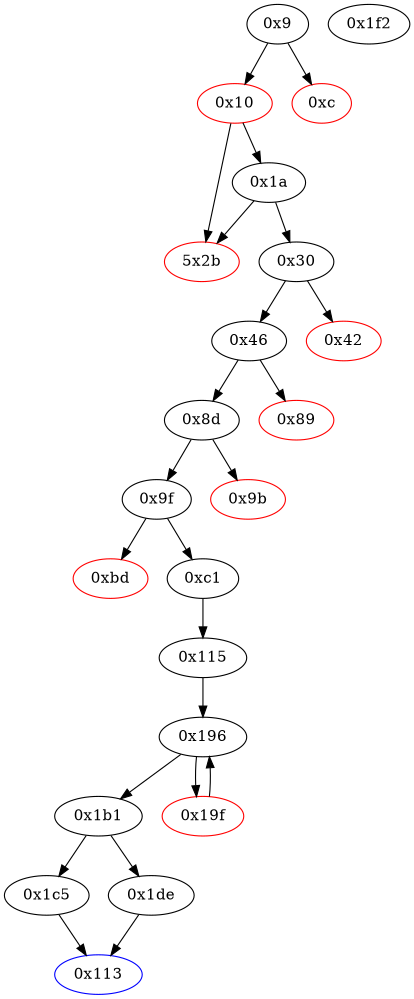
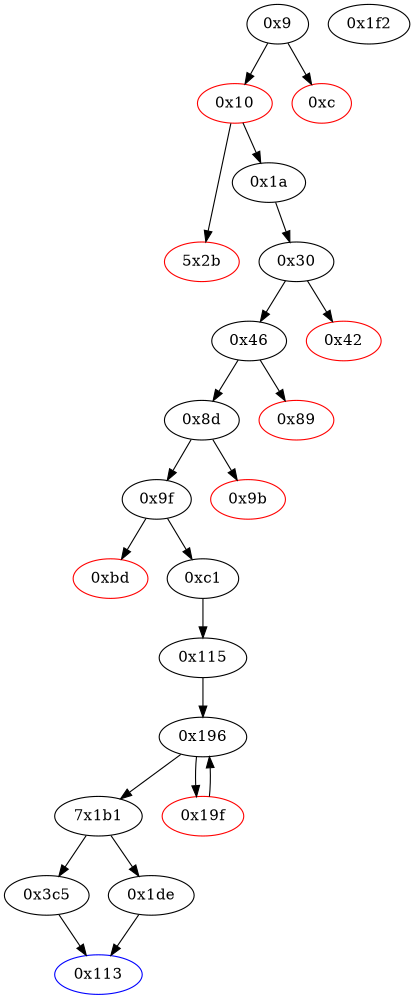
(239, 218) -> none
(98, 816) -> (98, 816)
(47, 895) -> (47, 895)
